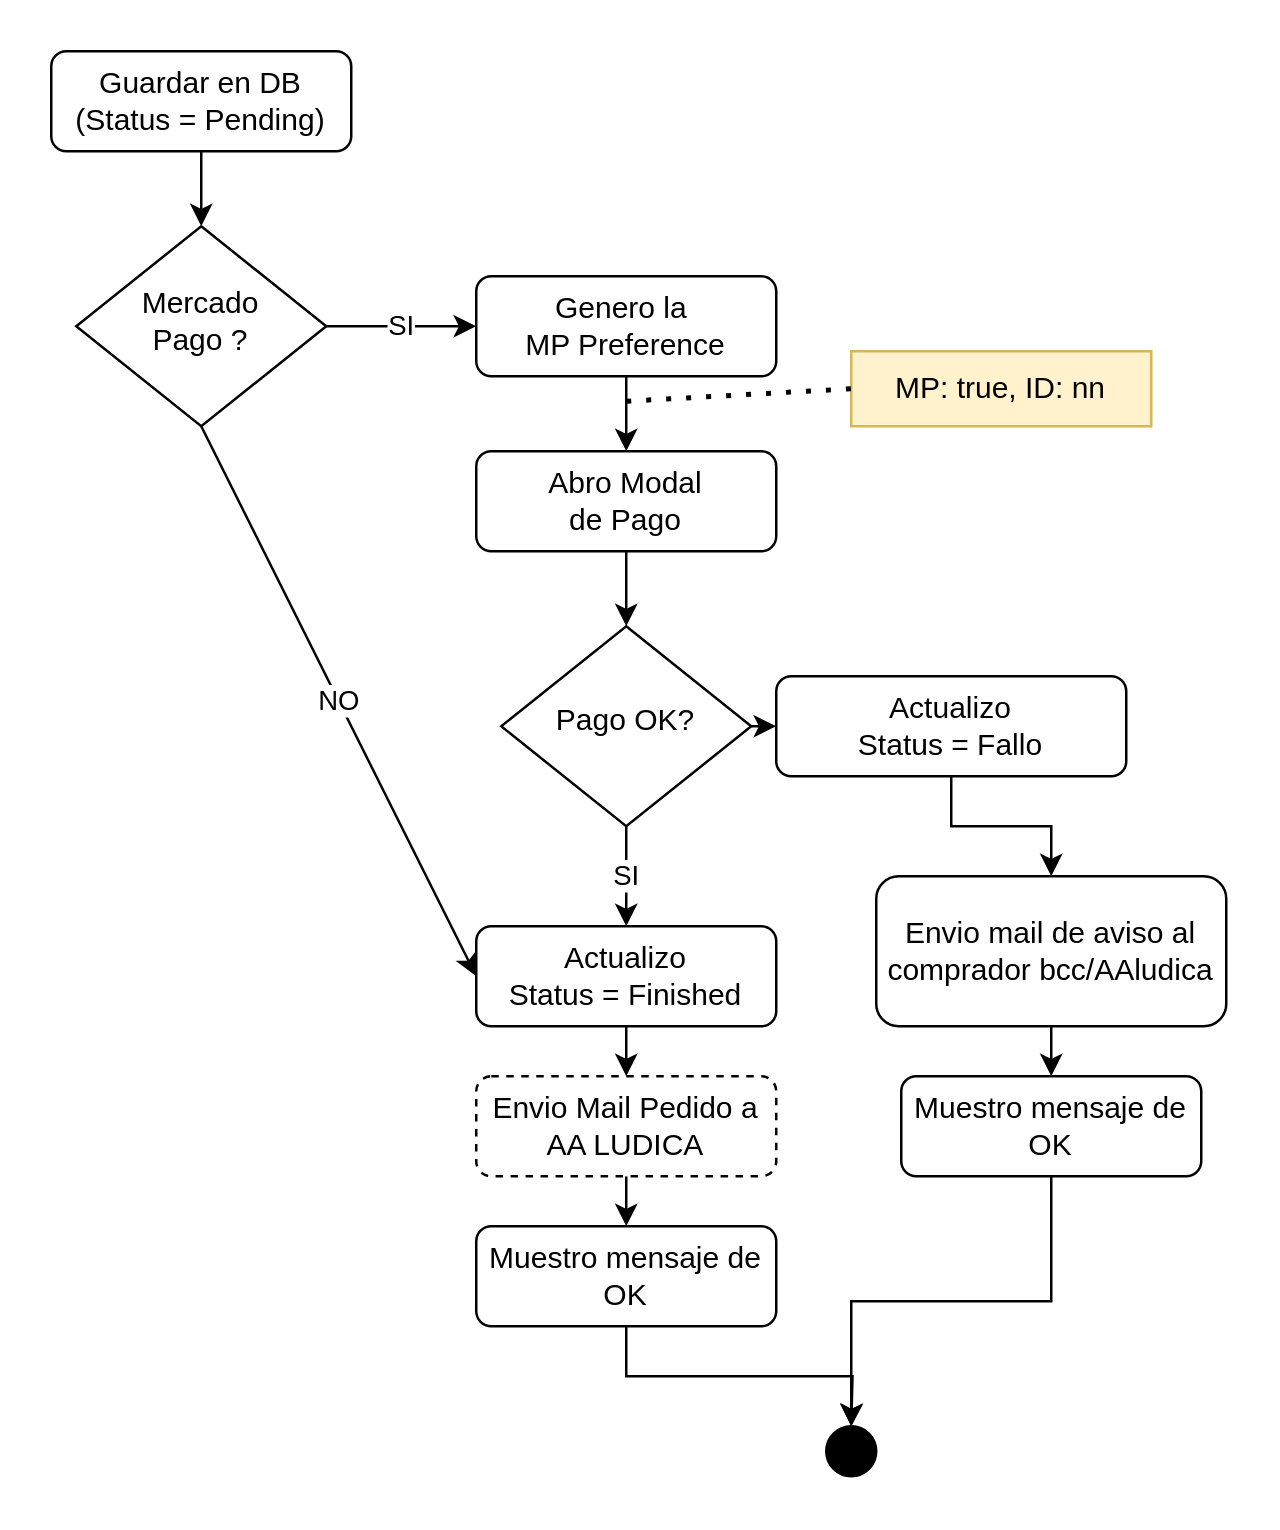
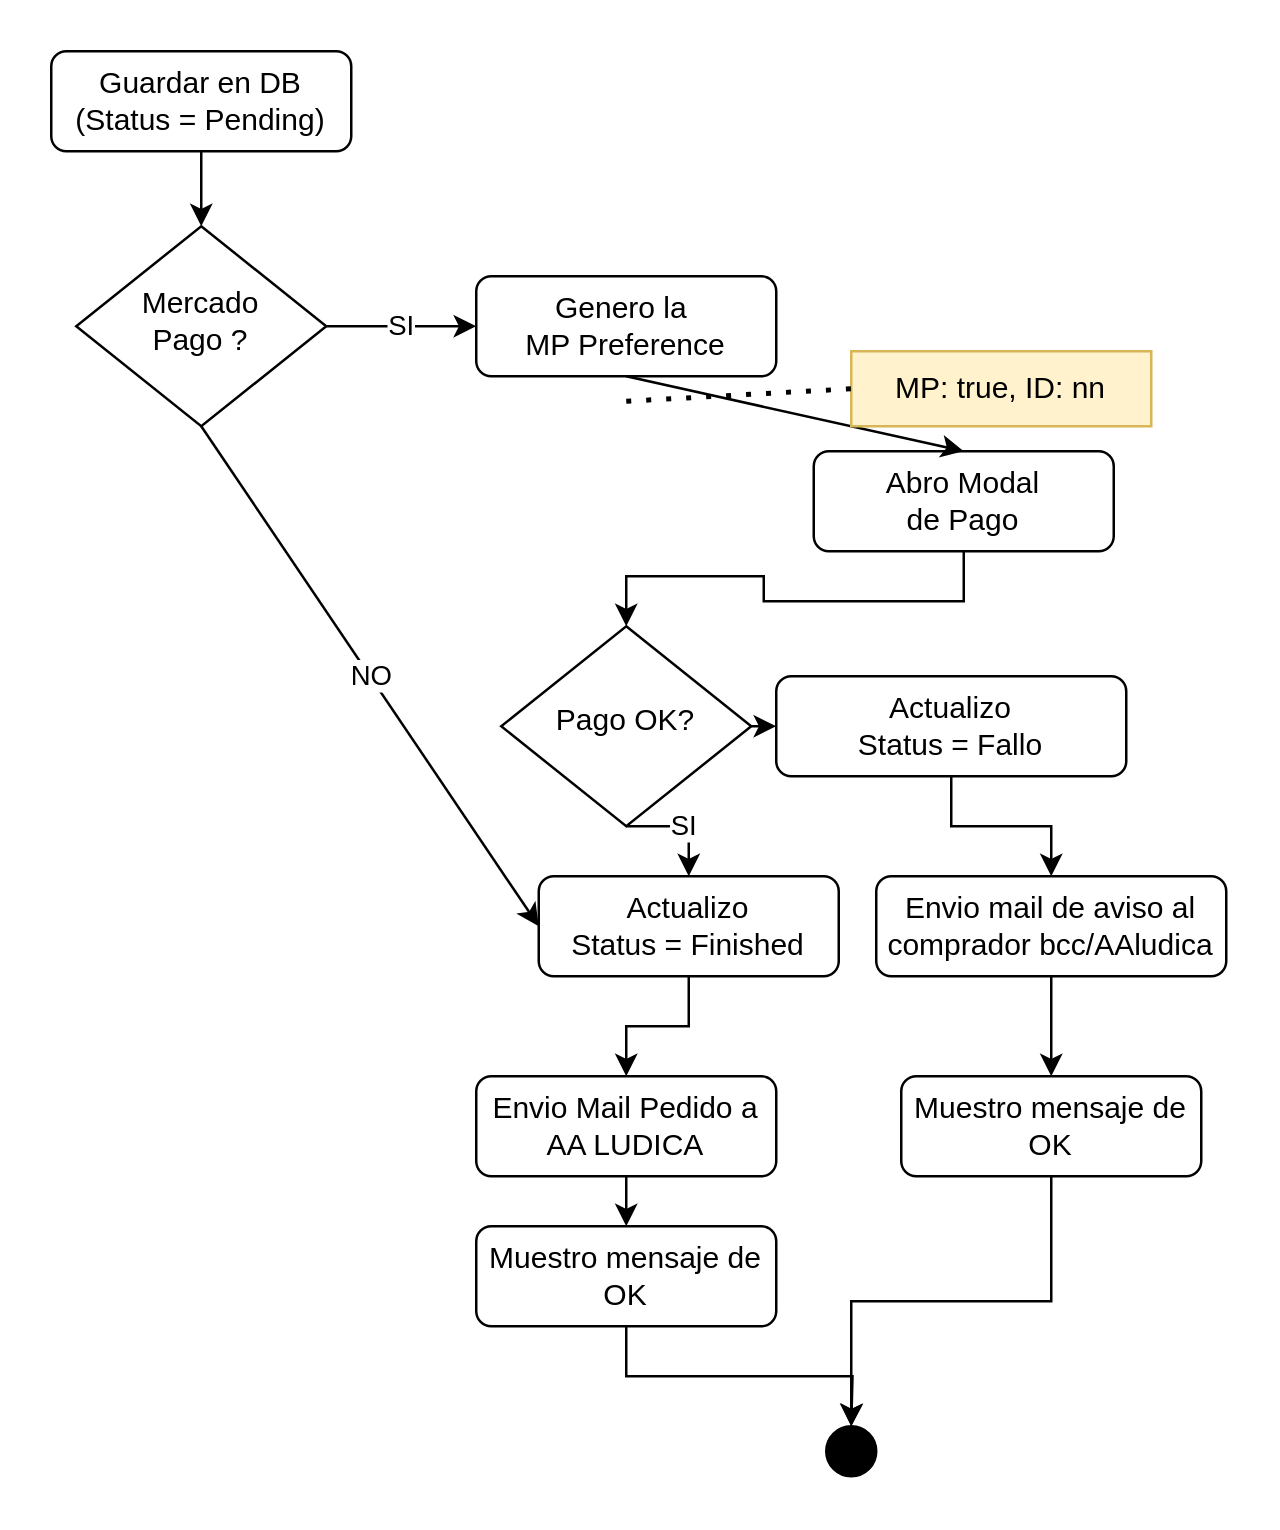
(626, 501) -> (964, 501)
(1051, 951) -> (1051, 926)
(626, 976) -> (689, 926)
(626, 1126) -> (626, 1126)
